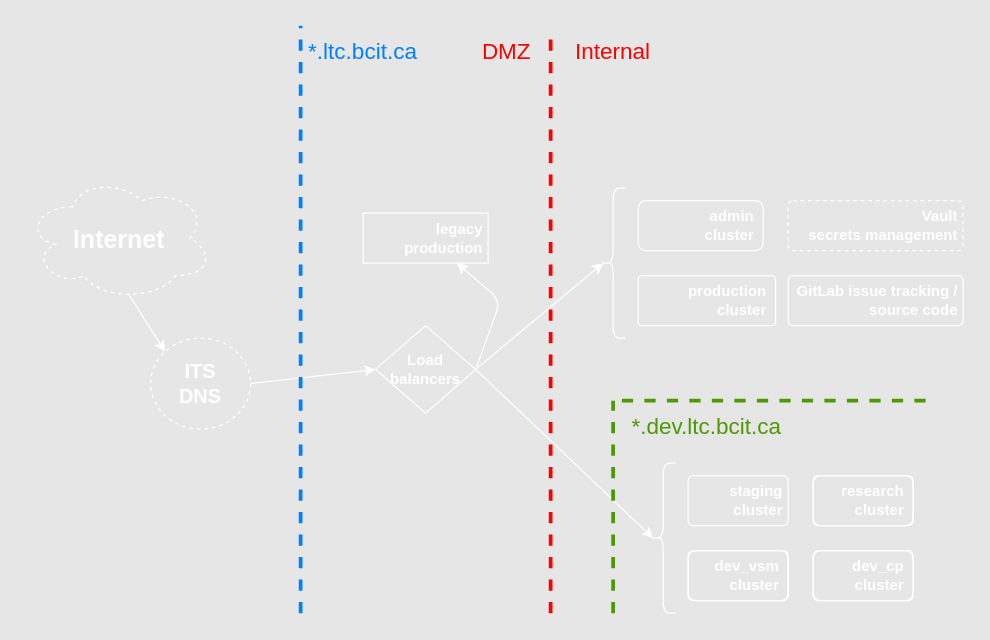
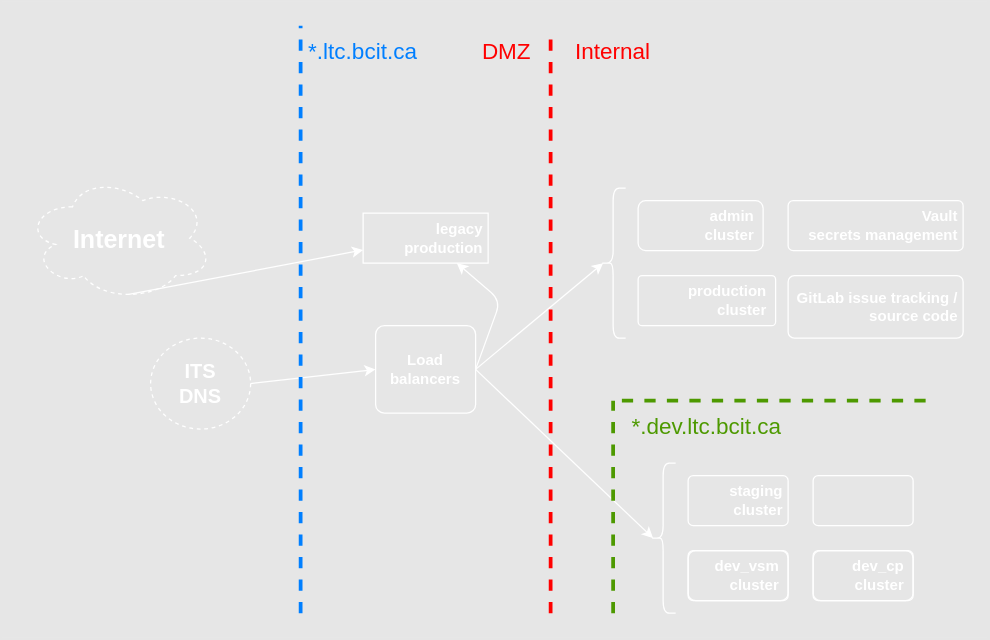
(876, 226) -> (876, 226)
(876, 301) -> (876, 307)
(145, 320) -> (260, 270)
(426, 369) -> (426, 369)
(863, 501) -> none
